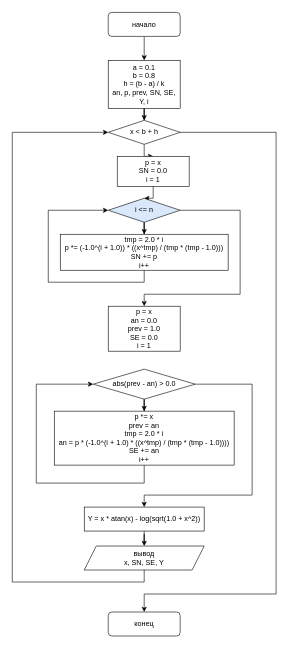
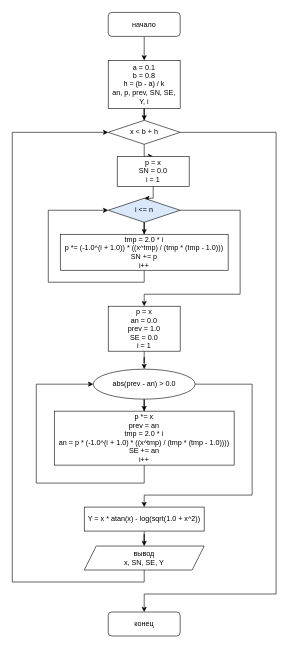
none -> (144, 360)
(144, 384) -> (144, 384)
